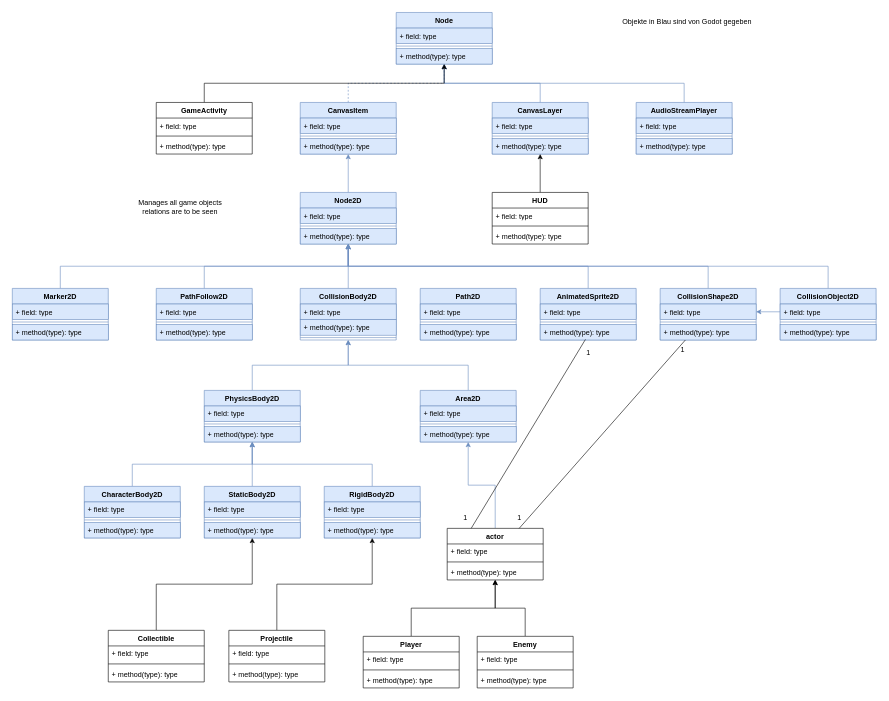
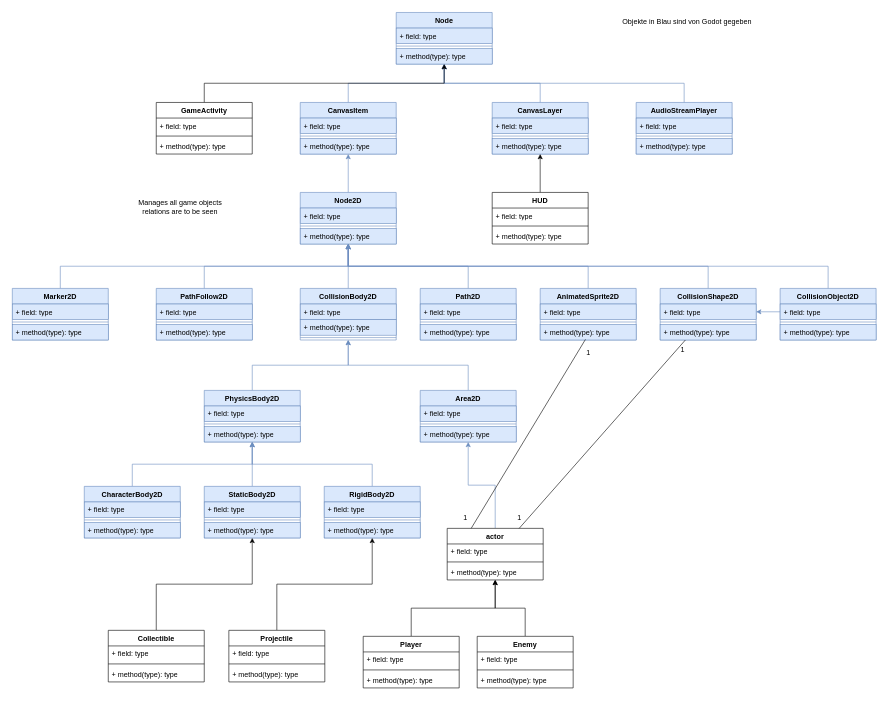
(348, 94) -> (348, 94)
none -> (468, 278)
